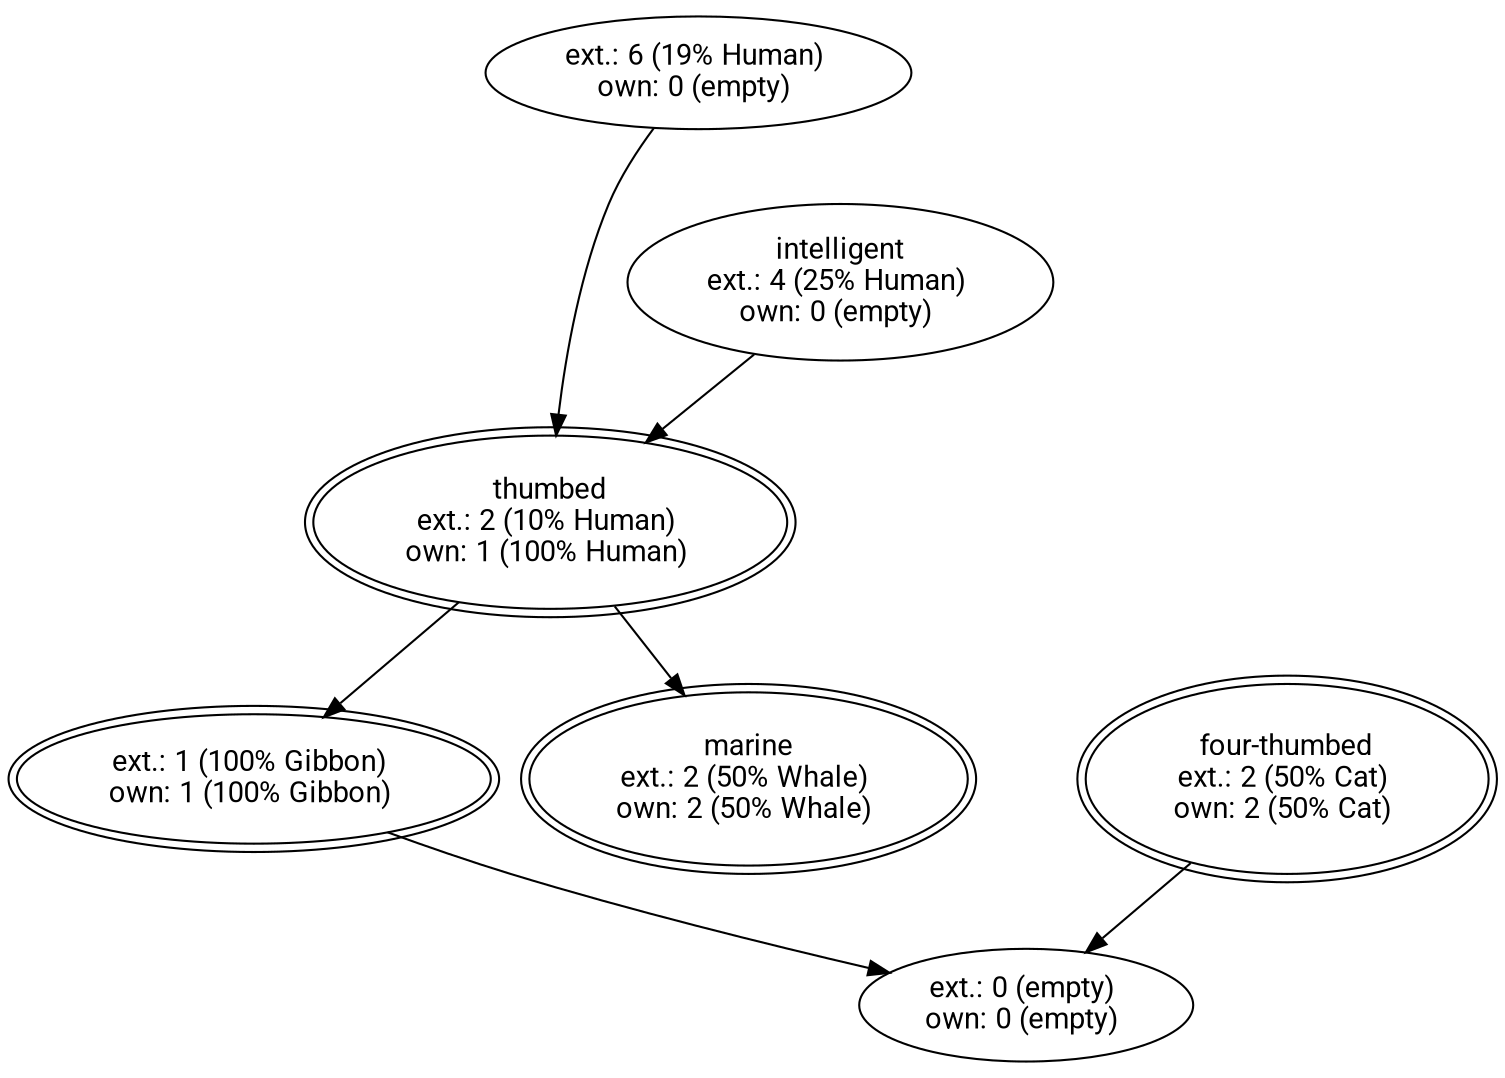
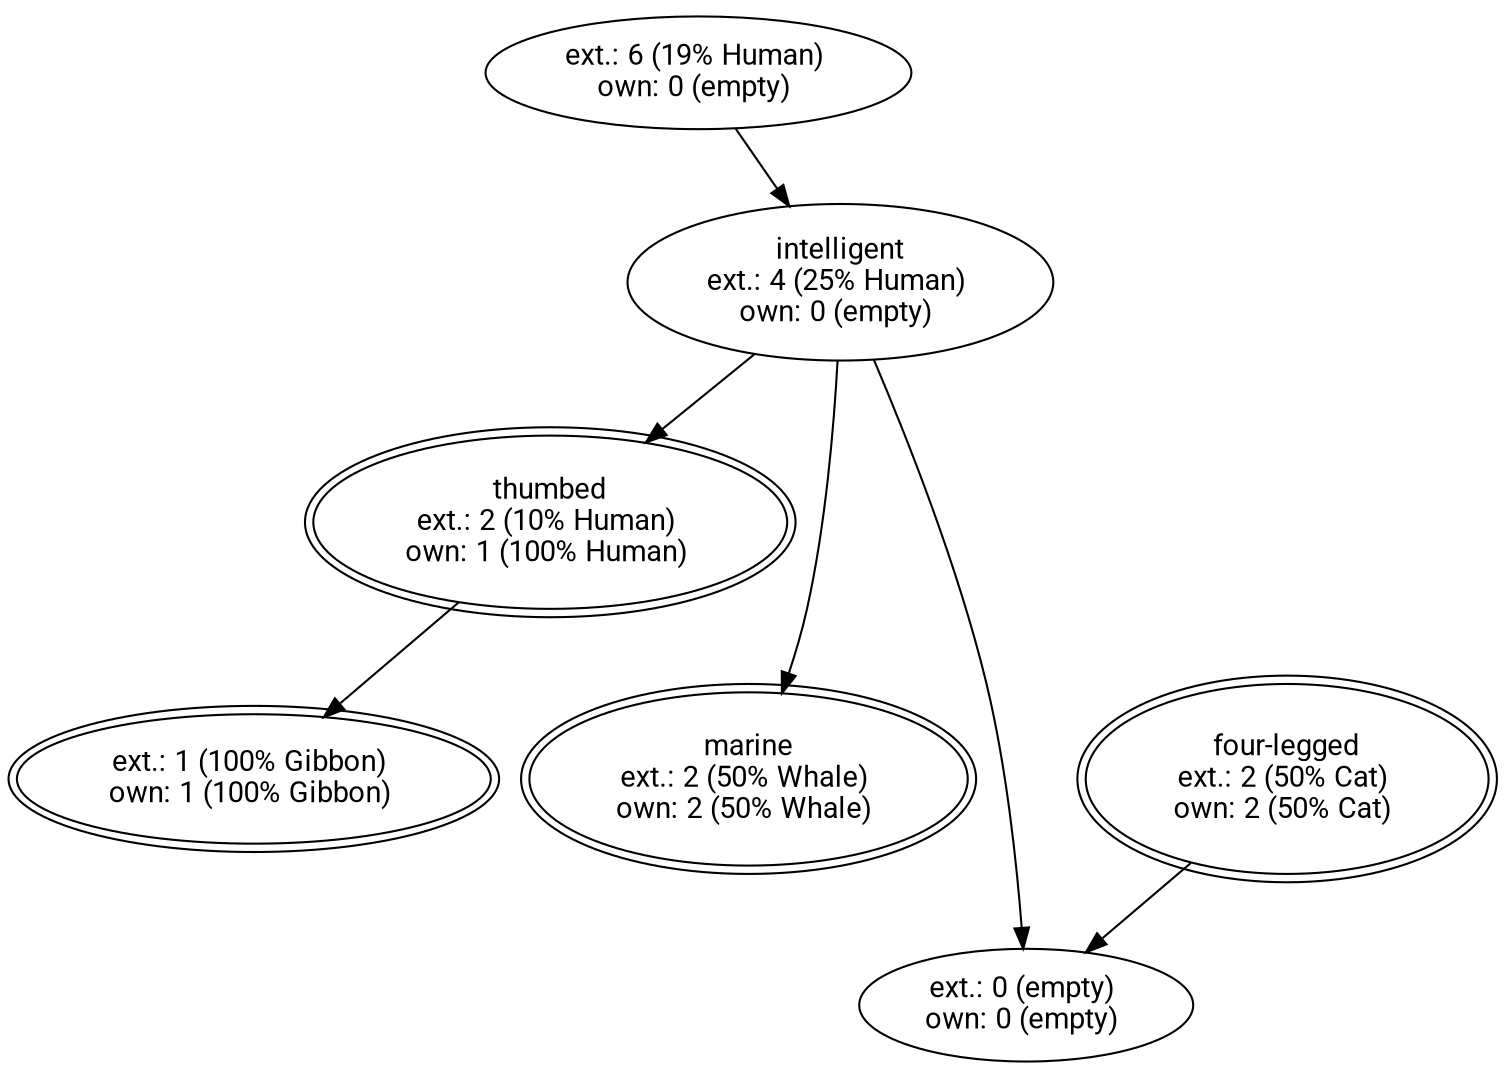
(588, 264) -> (756, 159)
(643, 642) -> (823, 519)
(1287, 779) -> (1287, 779)
(626, 907) -> (974, 637)
